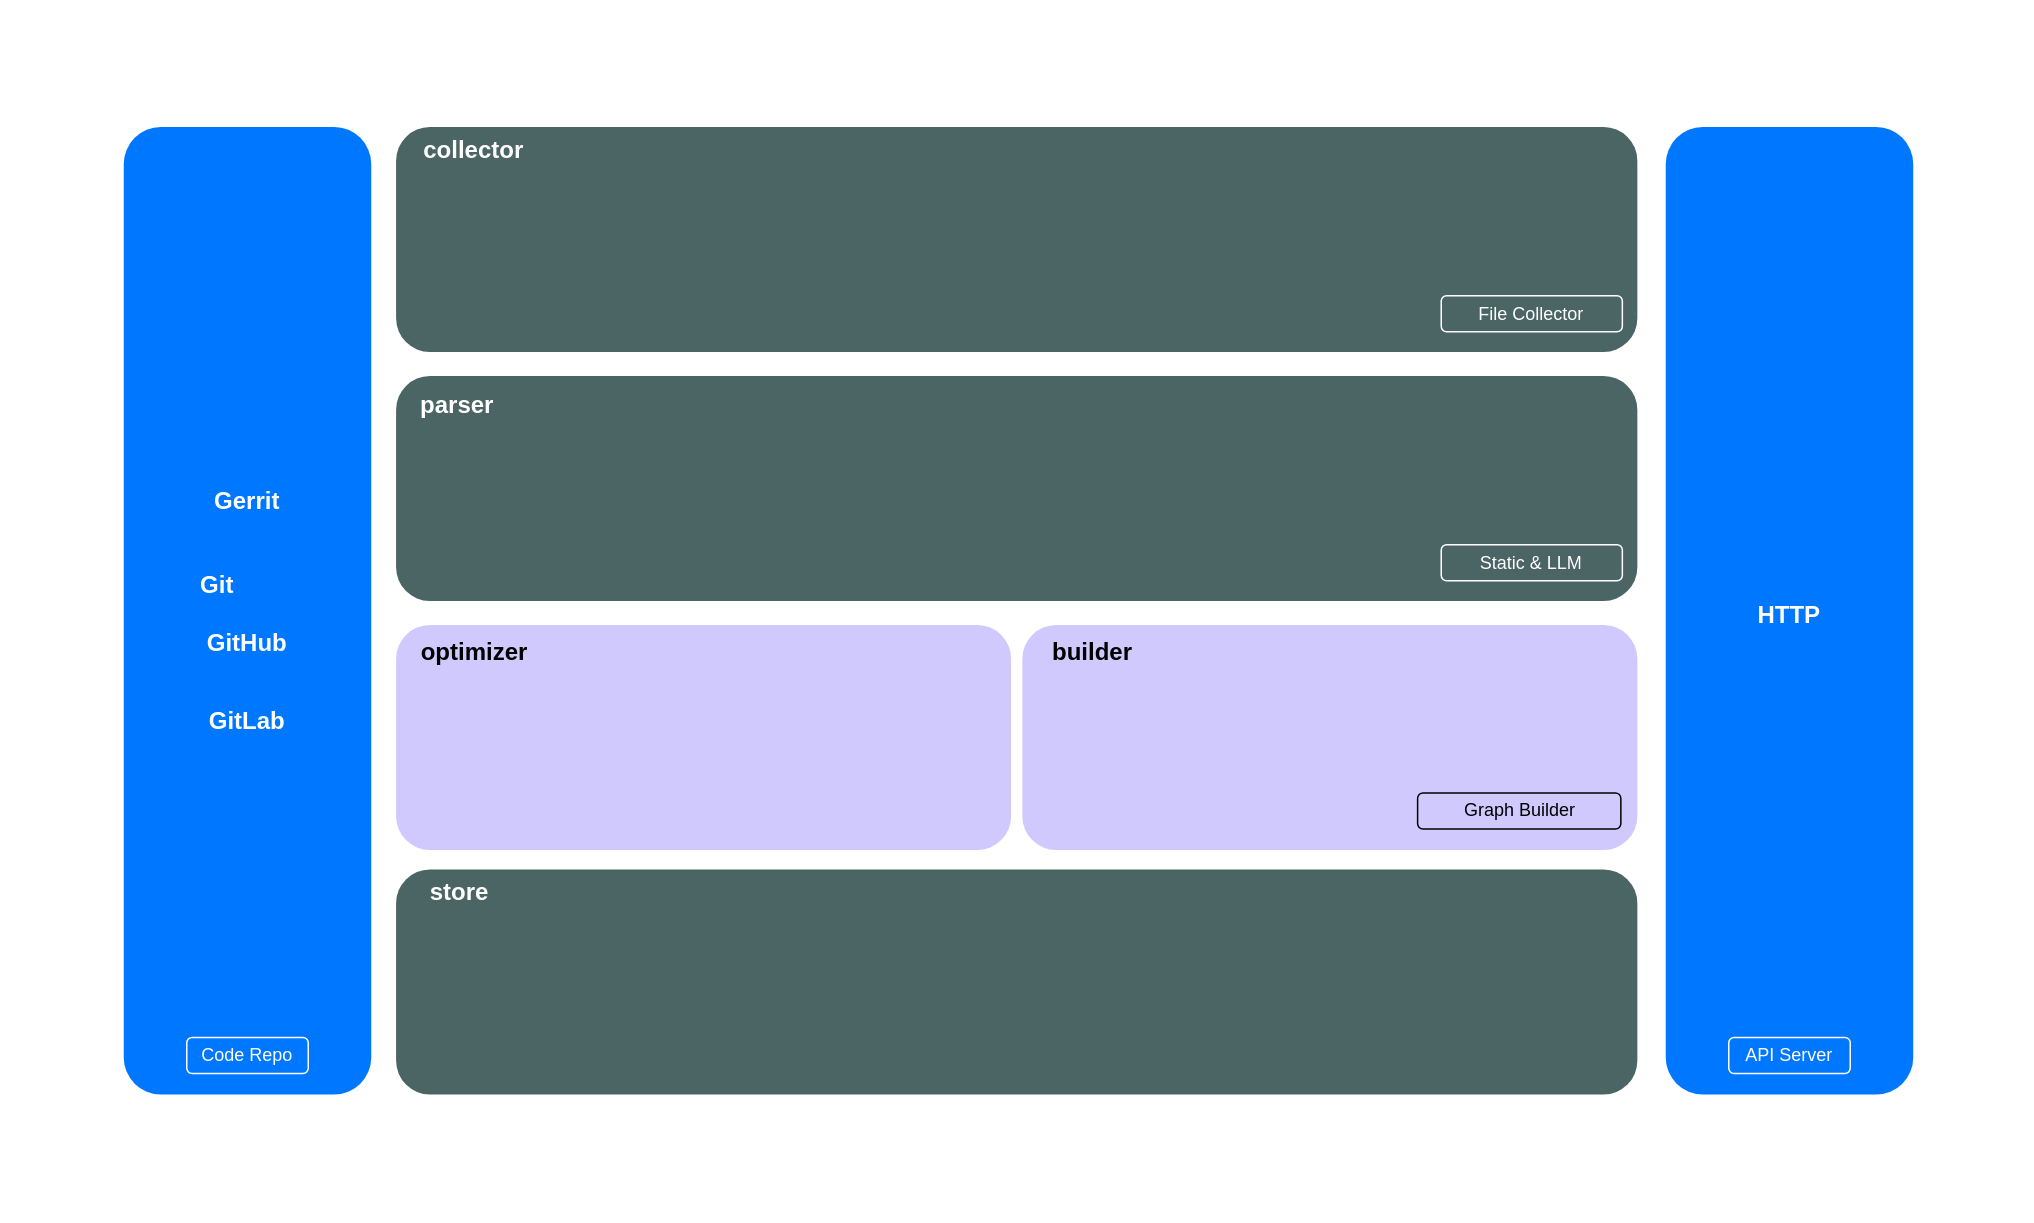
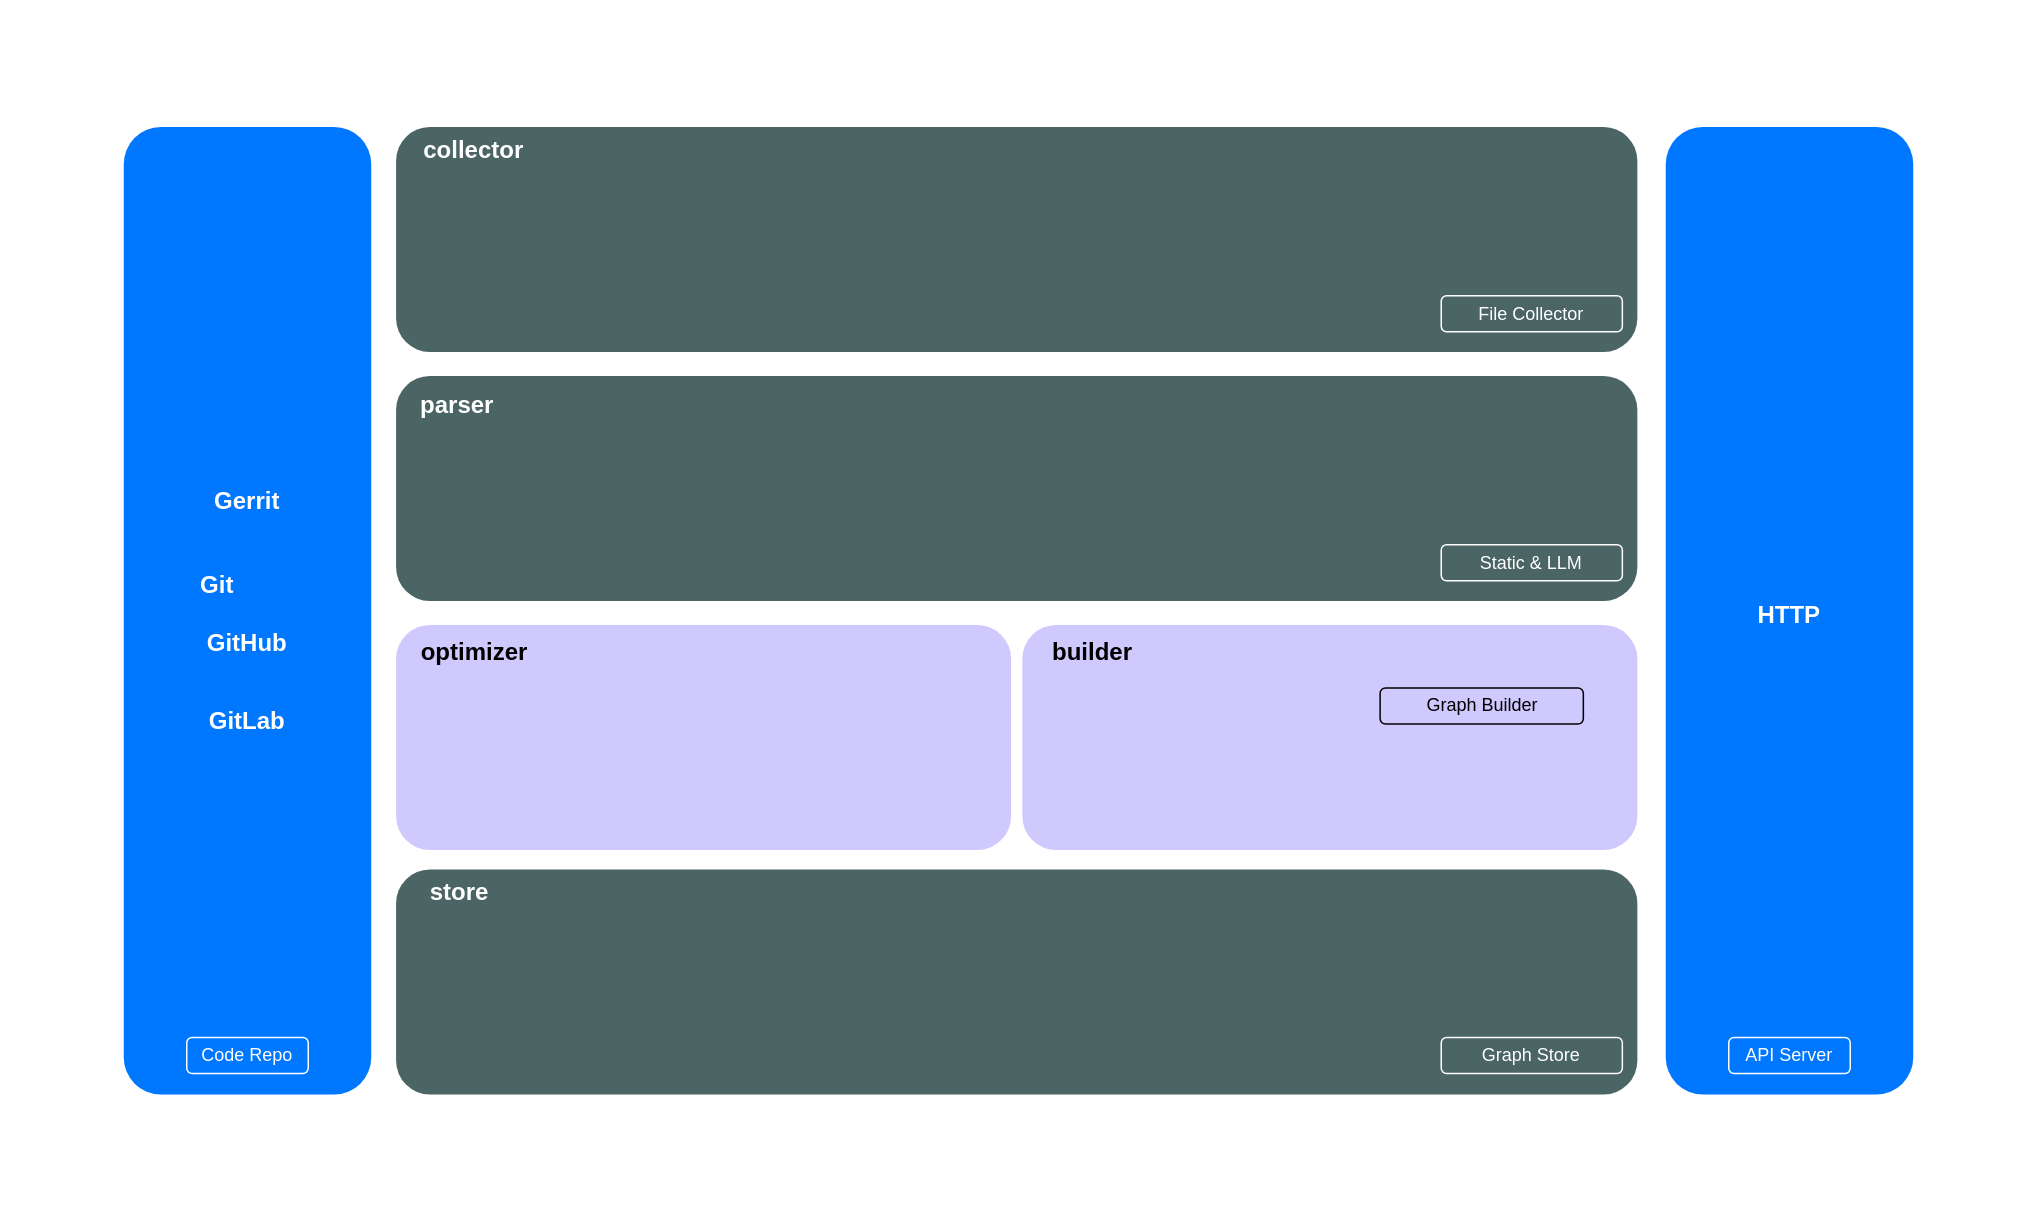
(1519, 811) -> (1482, 706)
none -> (1532, 1055)
